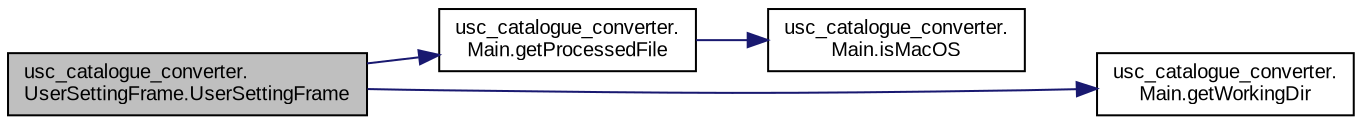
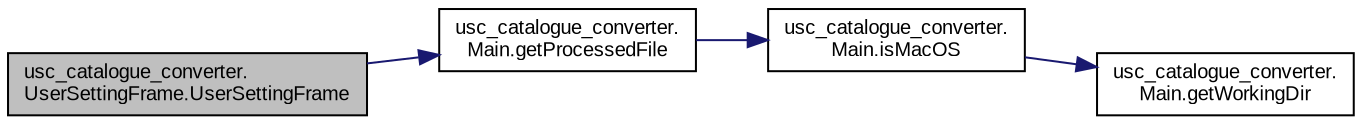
(722, 93) -> (1051, 61)
